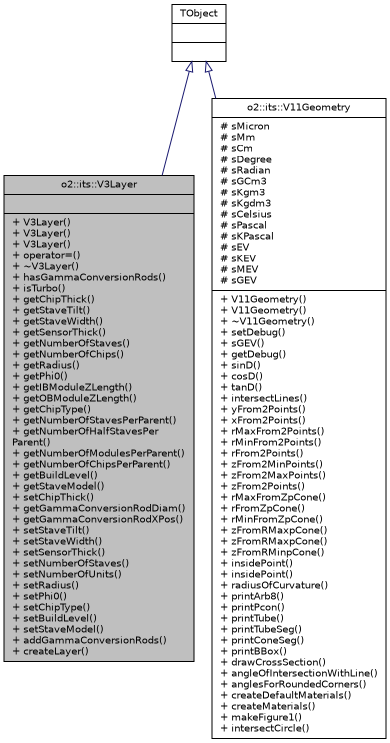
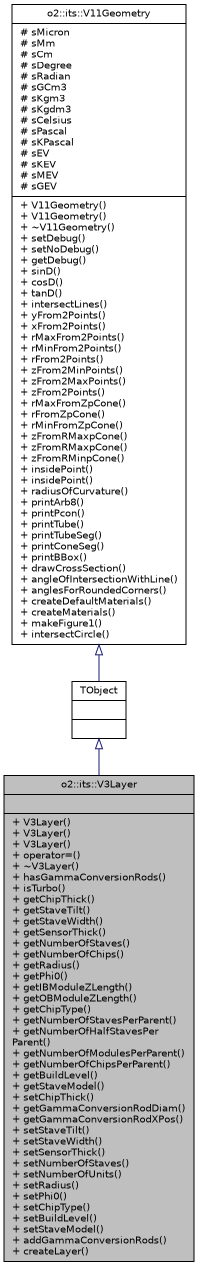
(212, 85) -> (99, 668)
(242, 344) -> (60, 250)
